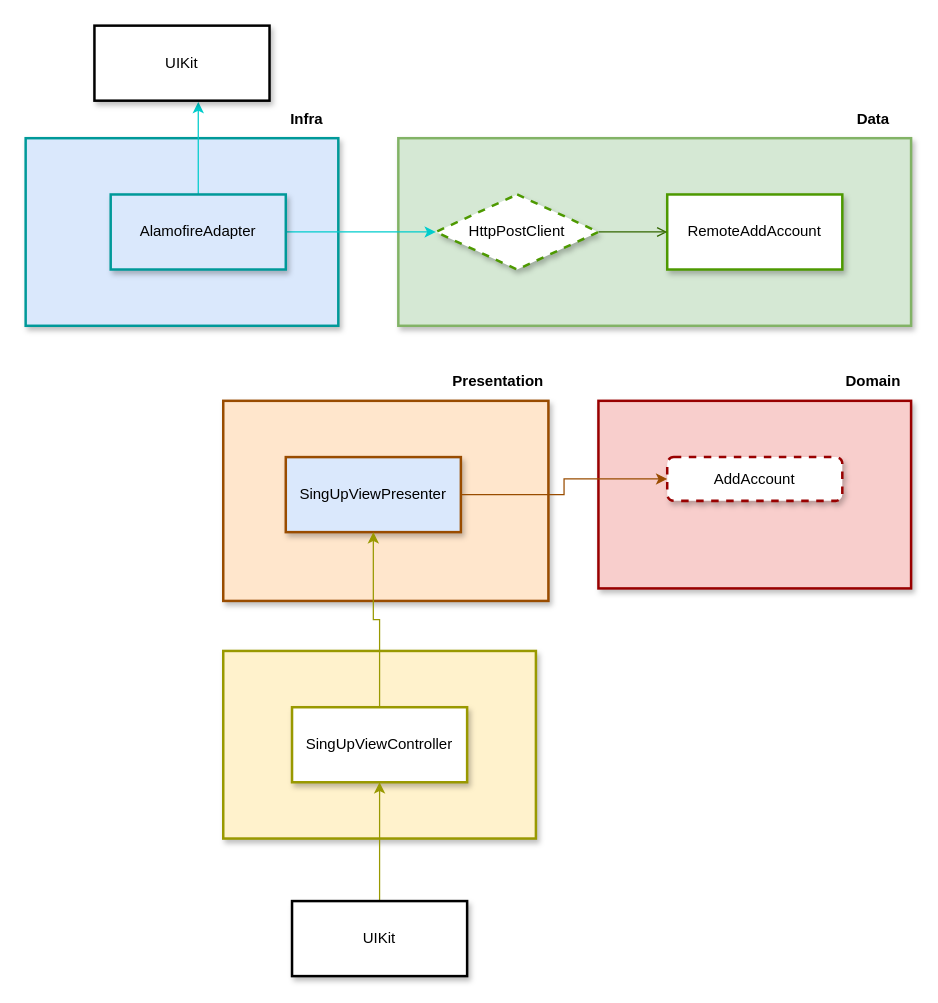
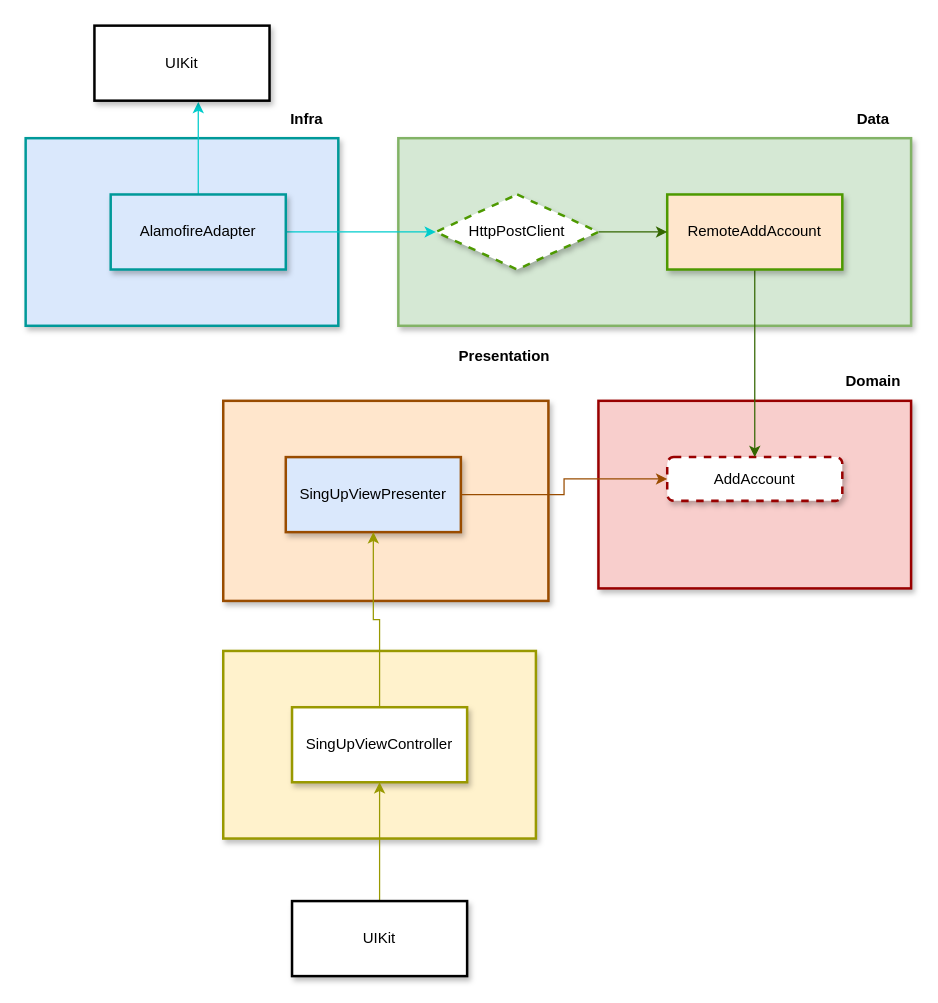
(658, 232) -> (657, 232)
(754, 232) -> (754, 232)
none -> (754, 359)
(498, 382) -> (504, 357)
